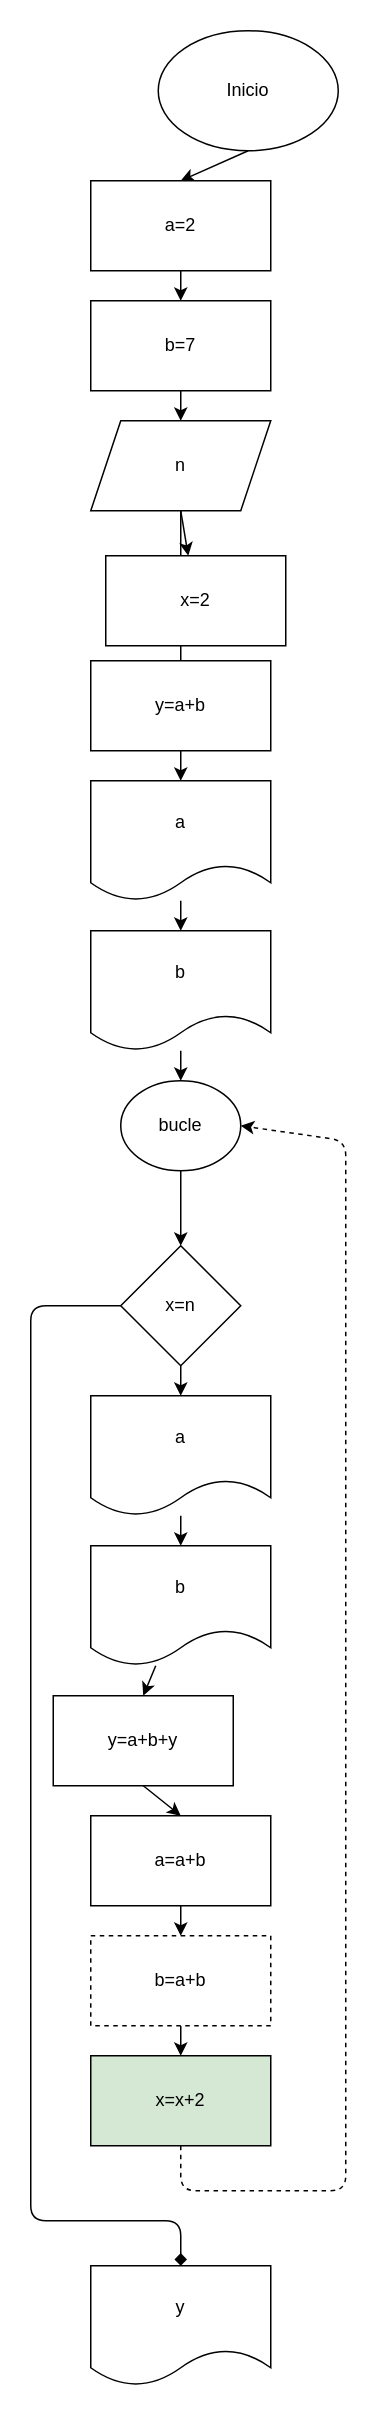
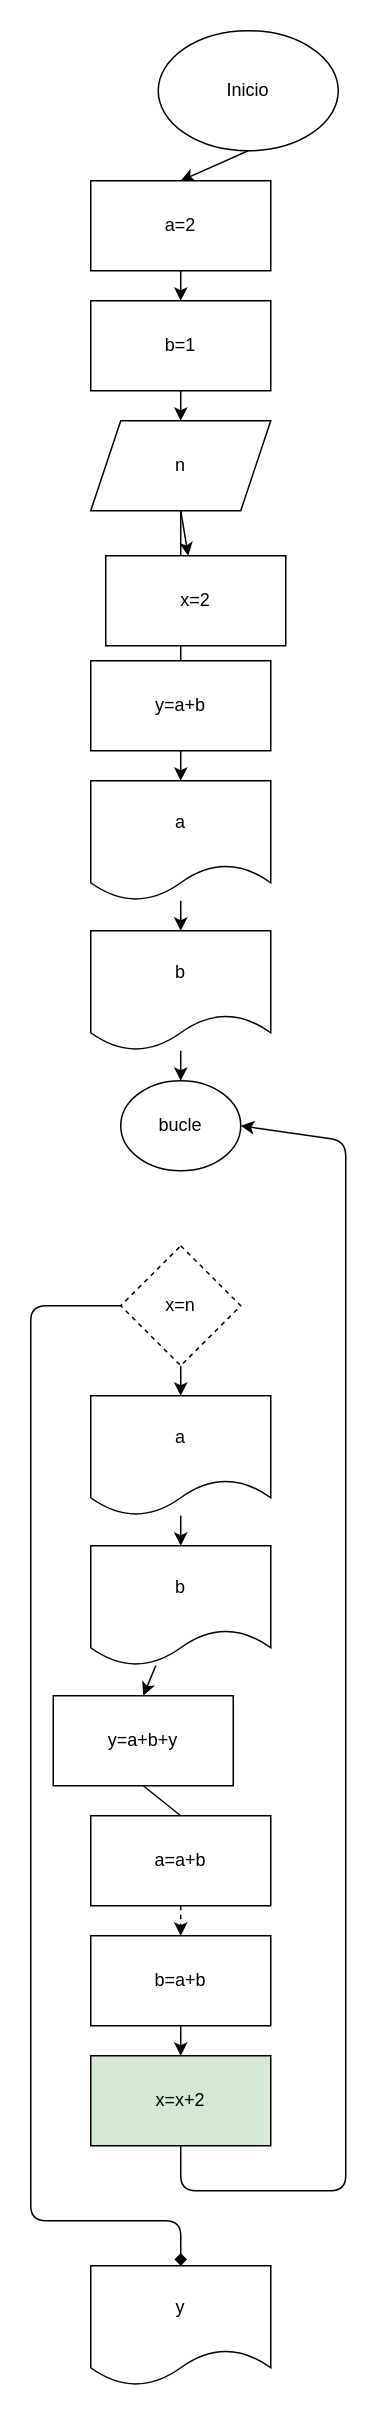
(181, 346) -> (181, 346)
(181, 1203) -> none
(181, 1306) -> (181, 1306)
(346, 1717) -> (346, 1717)
(172, 1809) -> (175, 1811)
(181, 1916) -> (181, 1916)
(181, 1981) -> (181, 1981)
